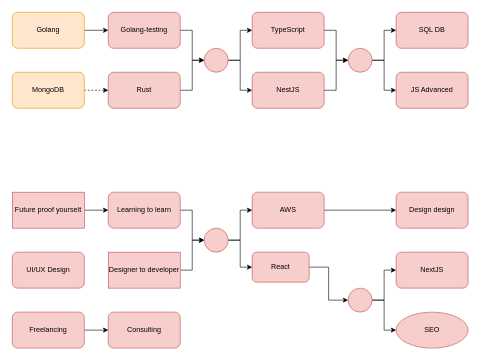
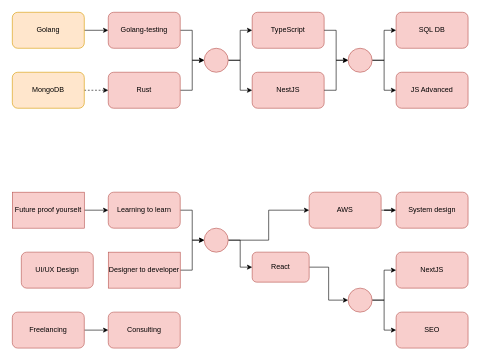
(288, 210) -> (345, 210)
(432, 210) -> (432, 210)
(48, 270) -> (57, 270)
(432, 330) -> (432, 330)
